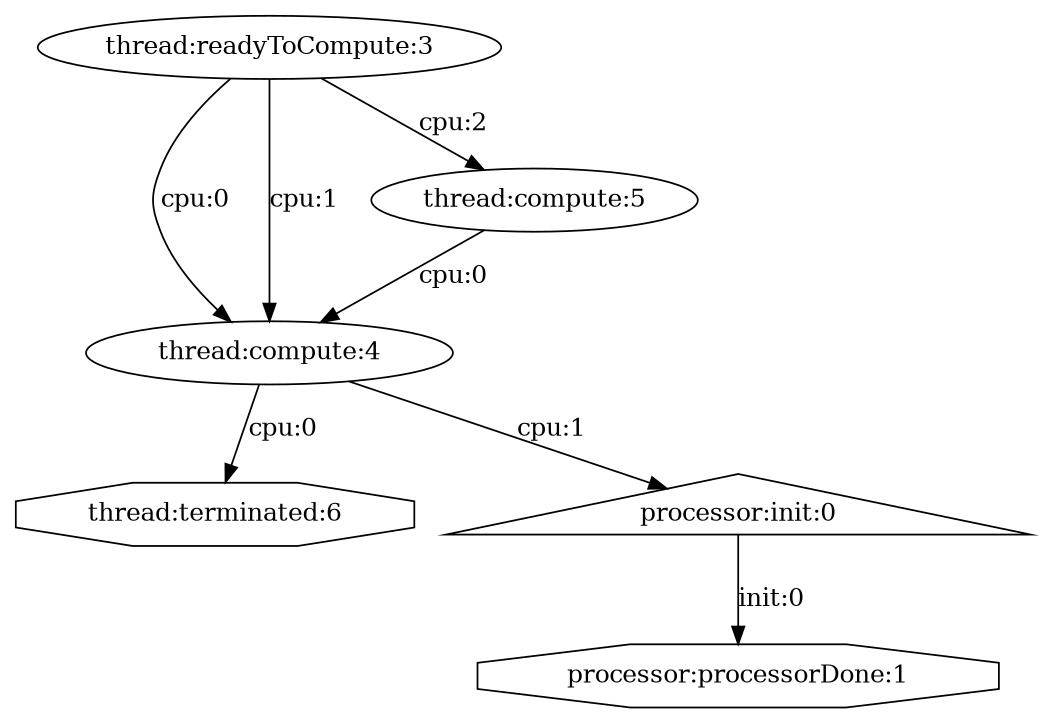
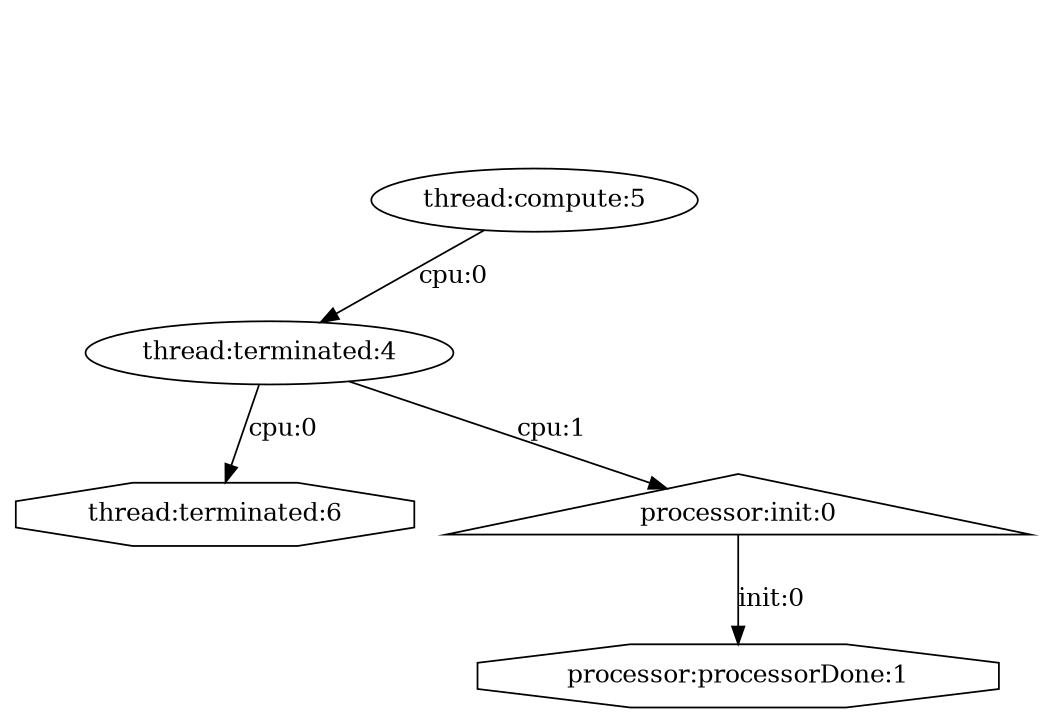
(269, 47) -> none
(269, 353) -> (269, 353)
